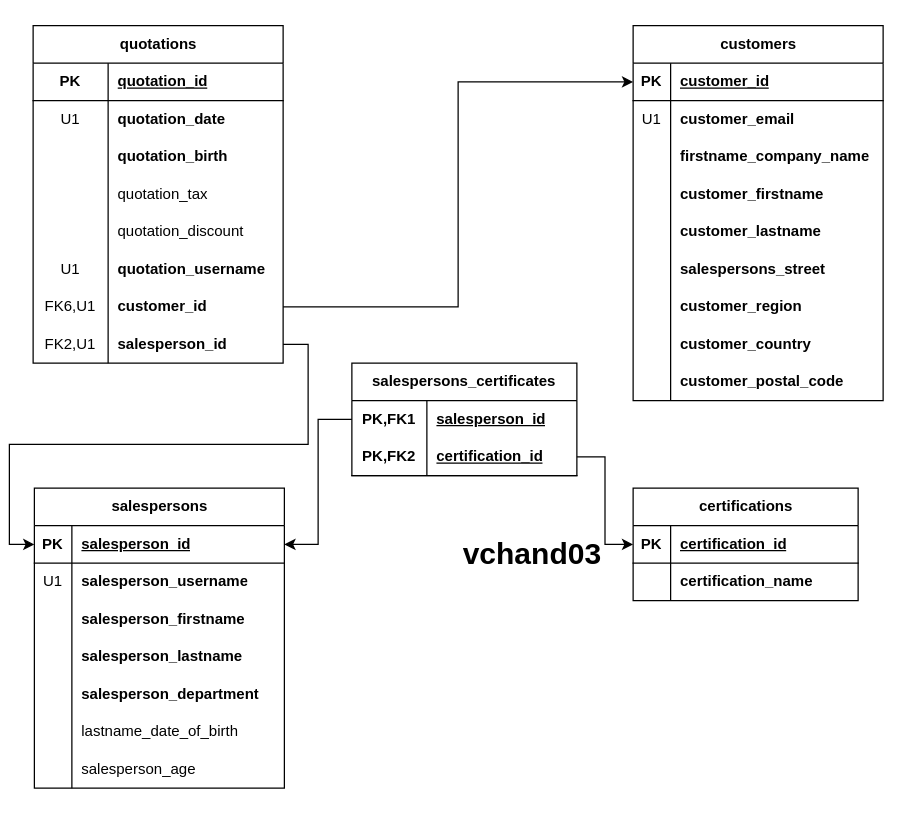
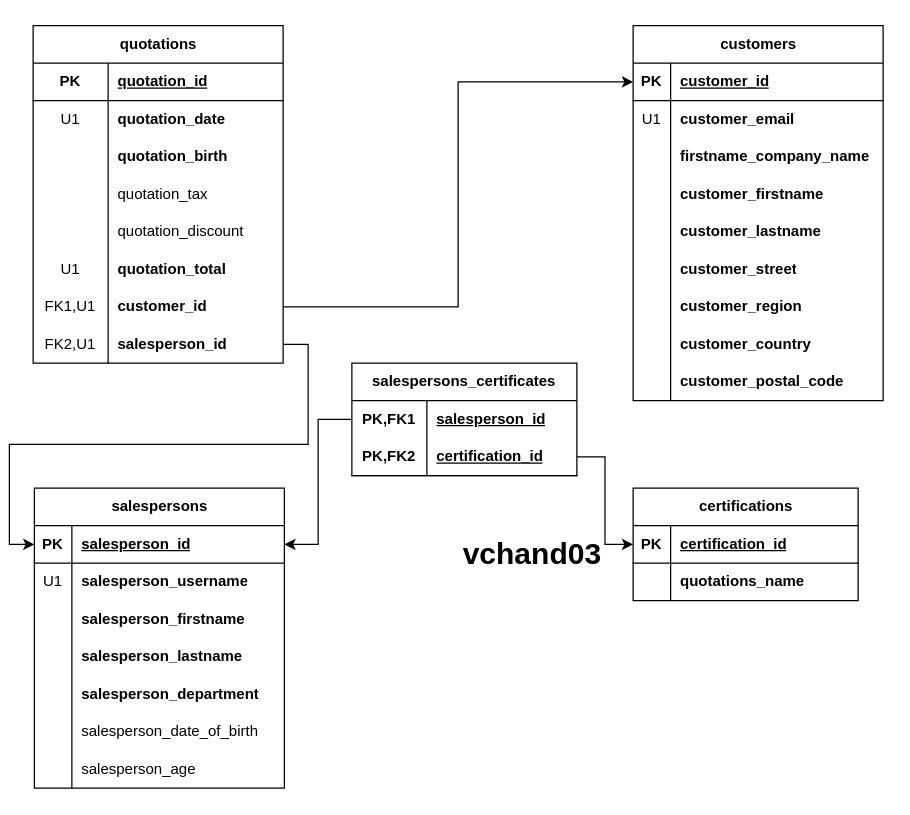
(192, 269) -> (177, 269)
(758, 269) -> (744, 269)
(71, 307) -> (71, 307)
(750, 582) -> (742, 582)
(170, 732) -> (183, 732)
